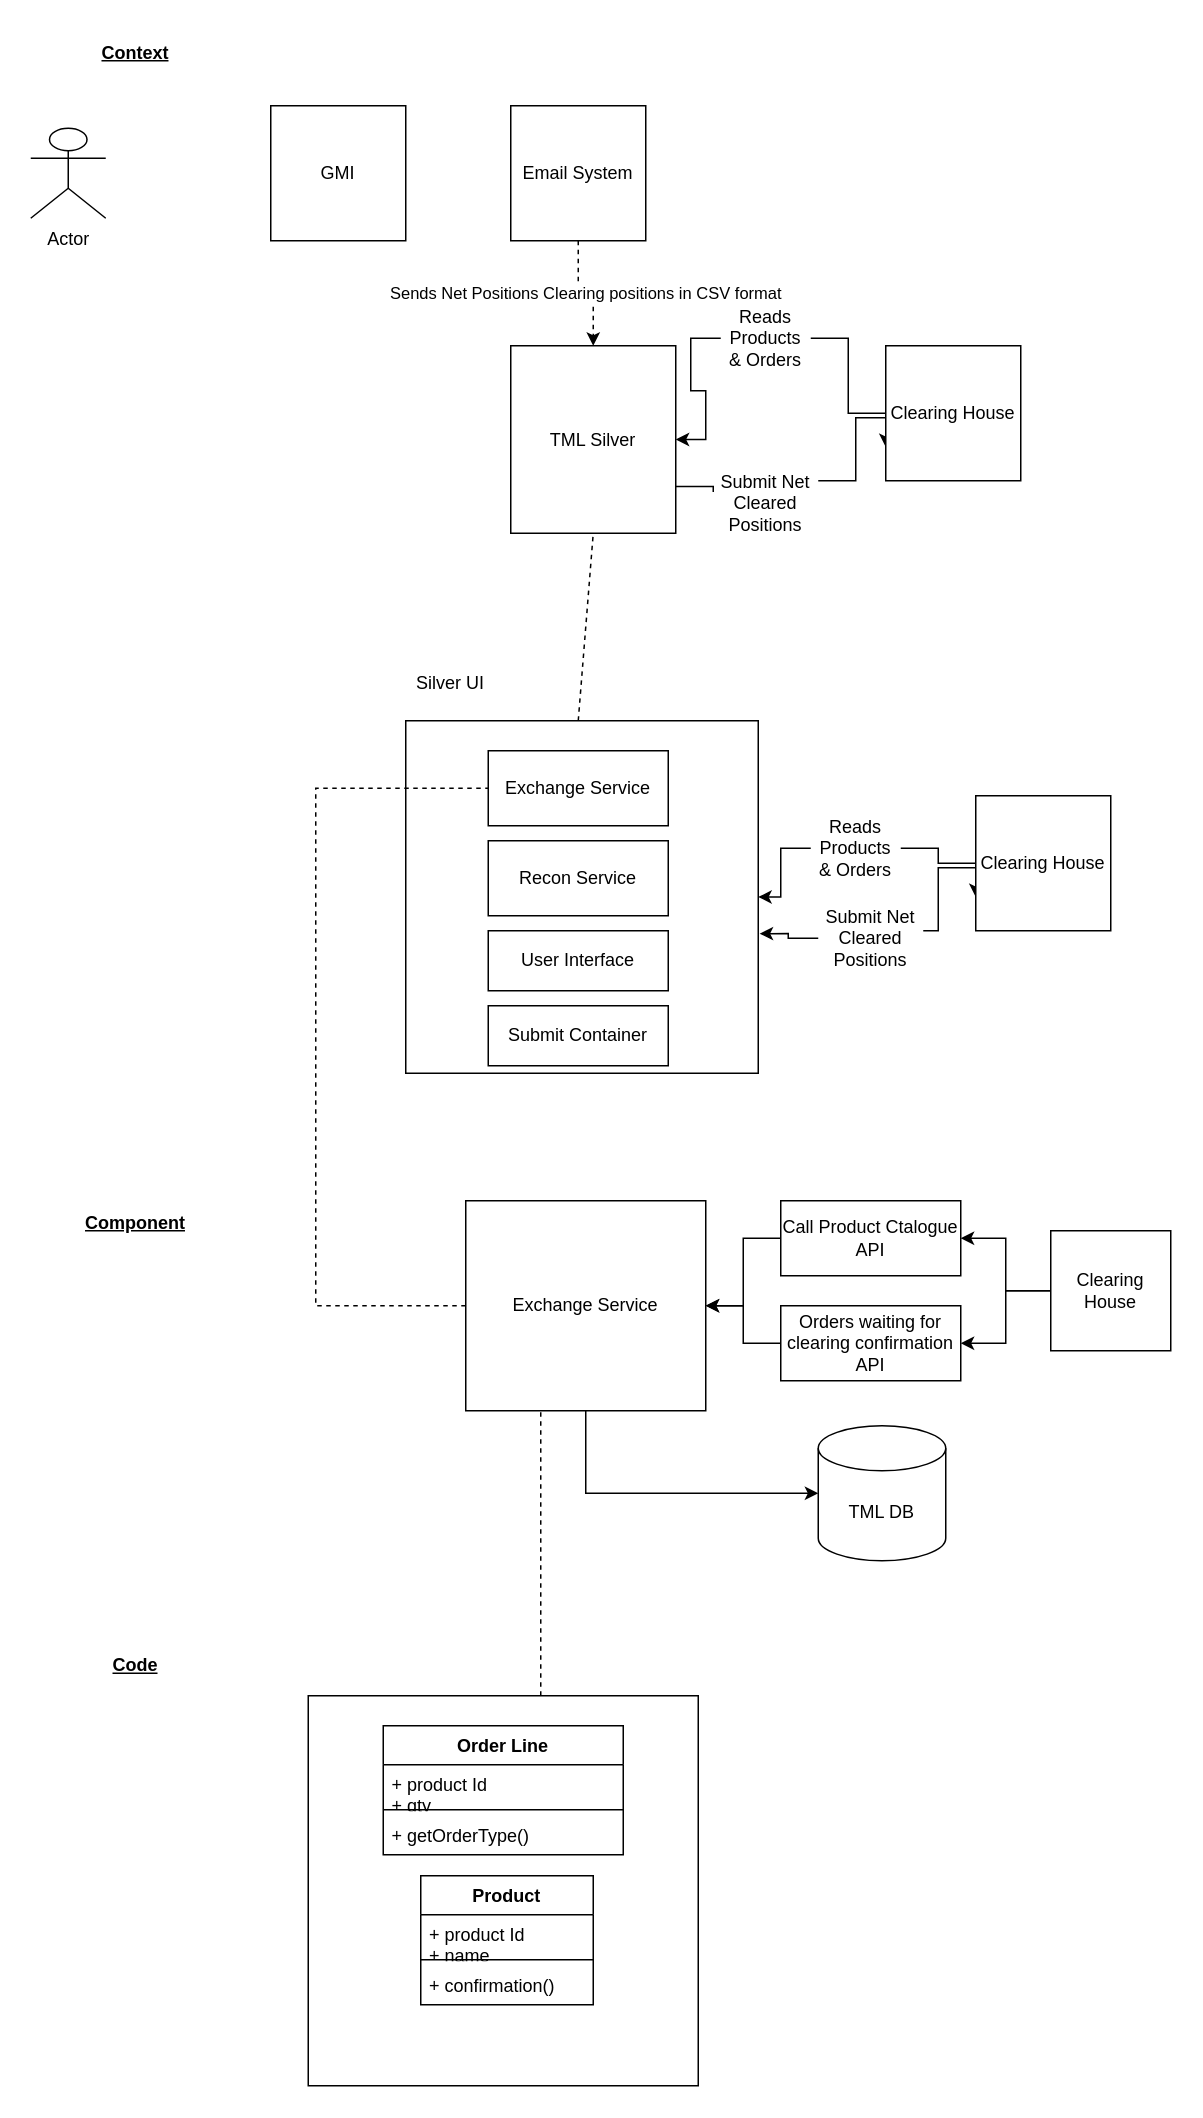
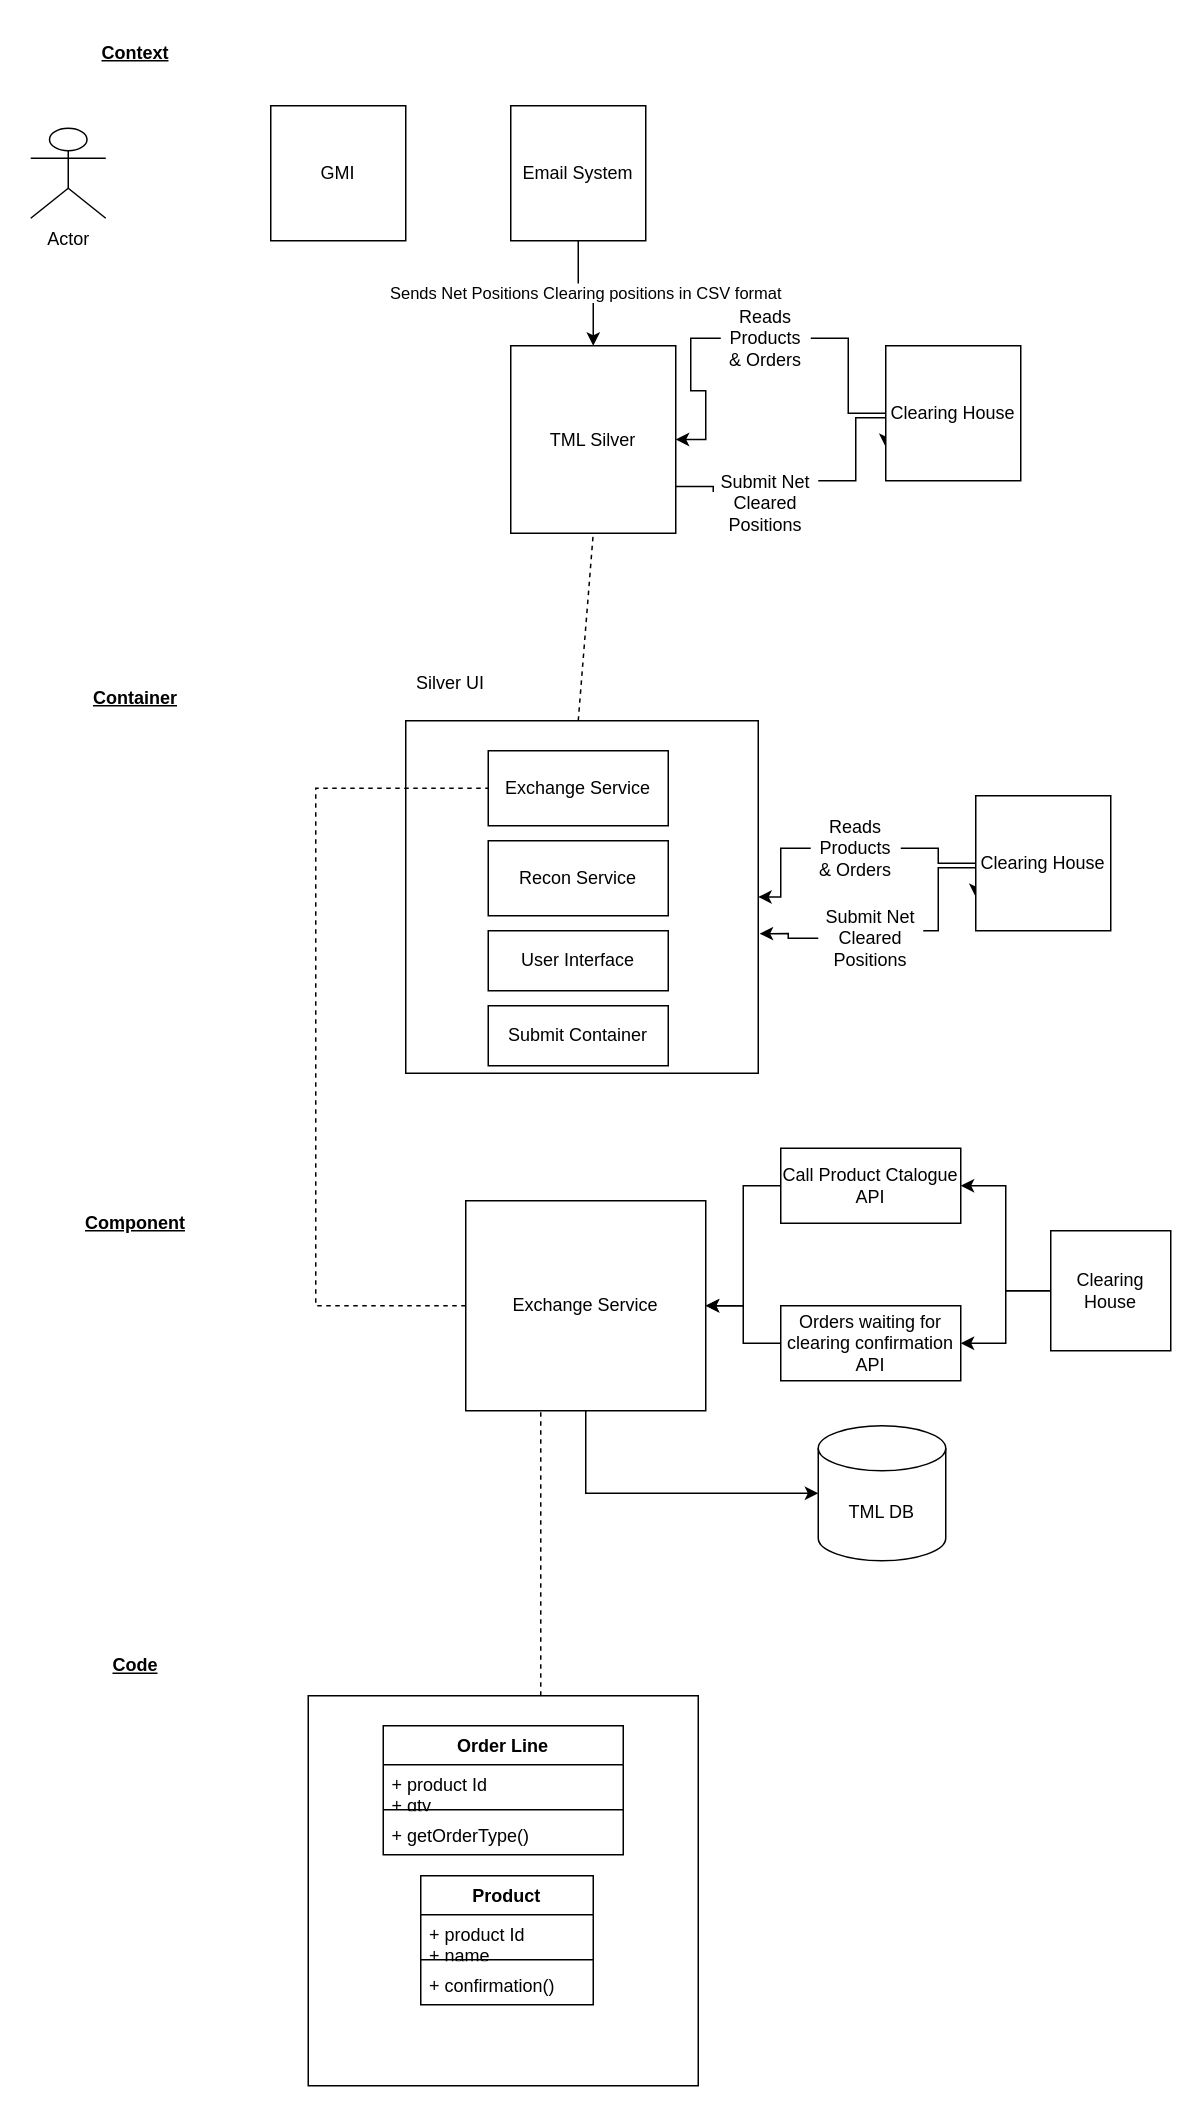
(578, 263) -> (578, 263)
none -> (136, 698)
(871, 1238) -> (871, 1186)
